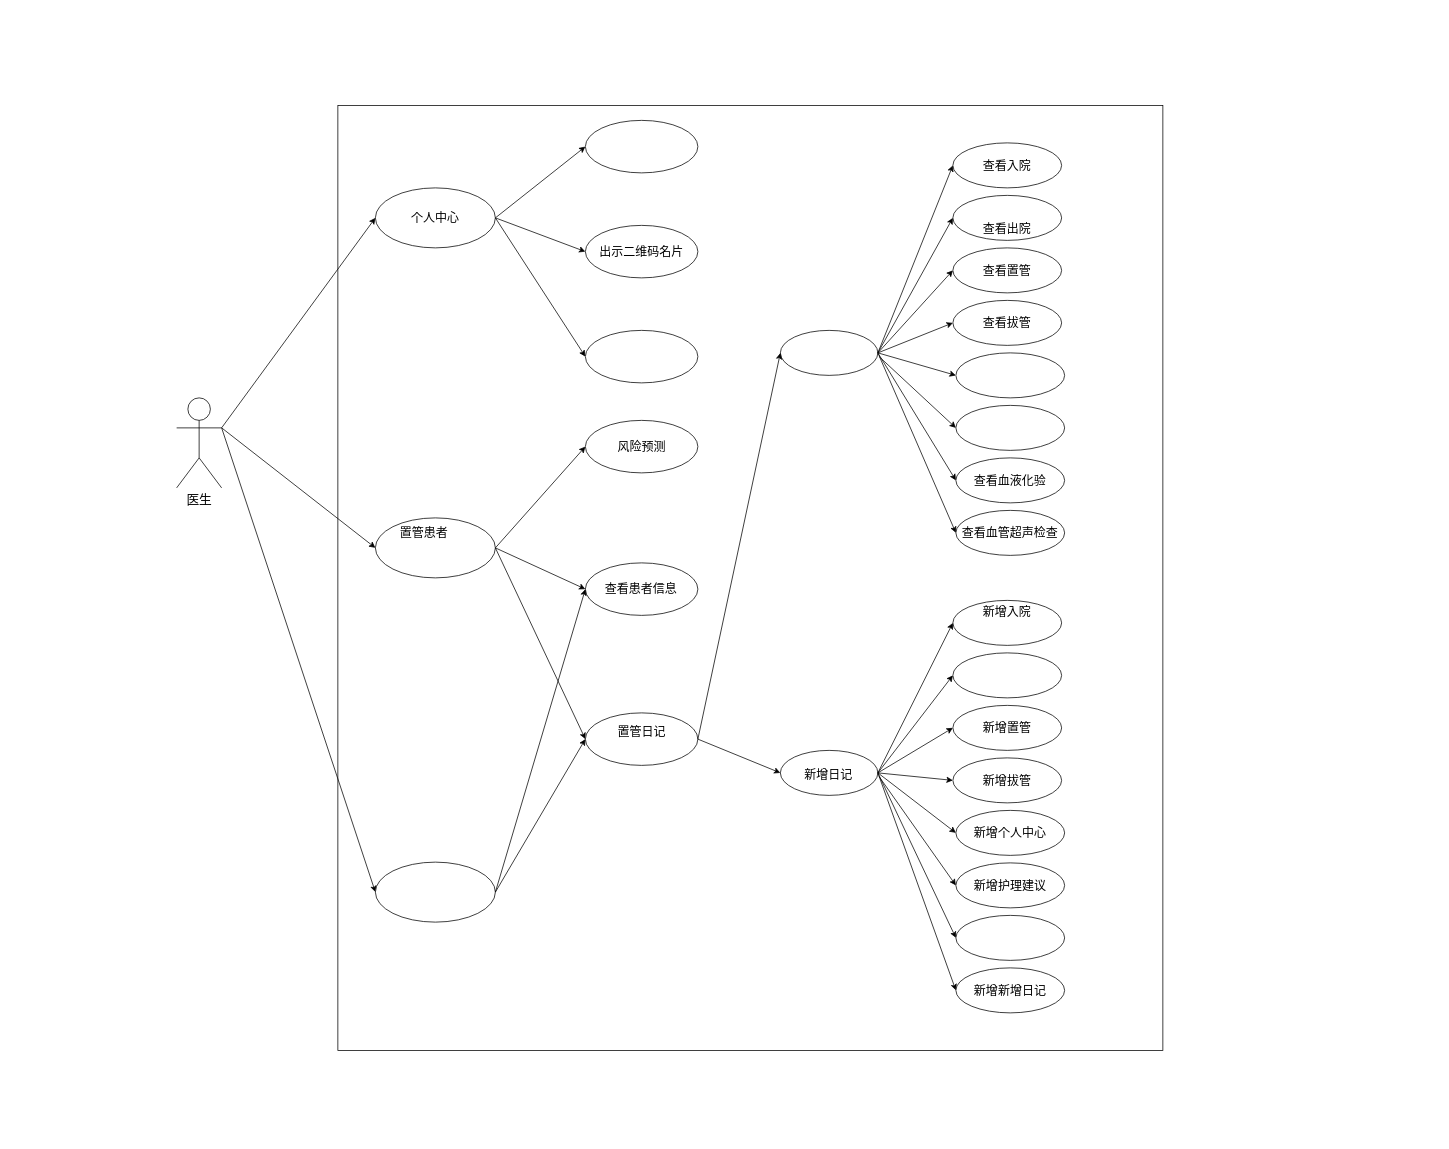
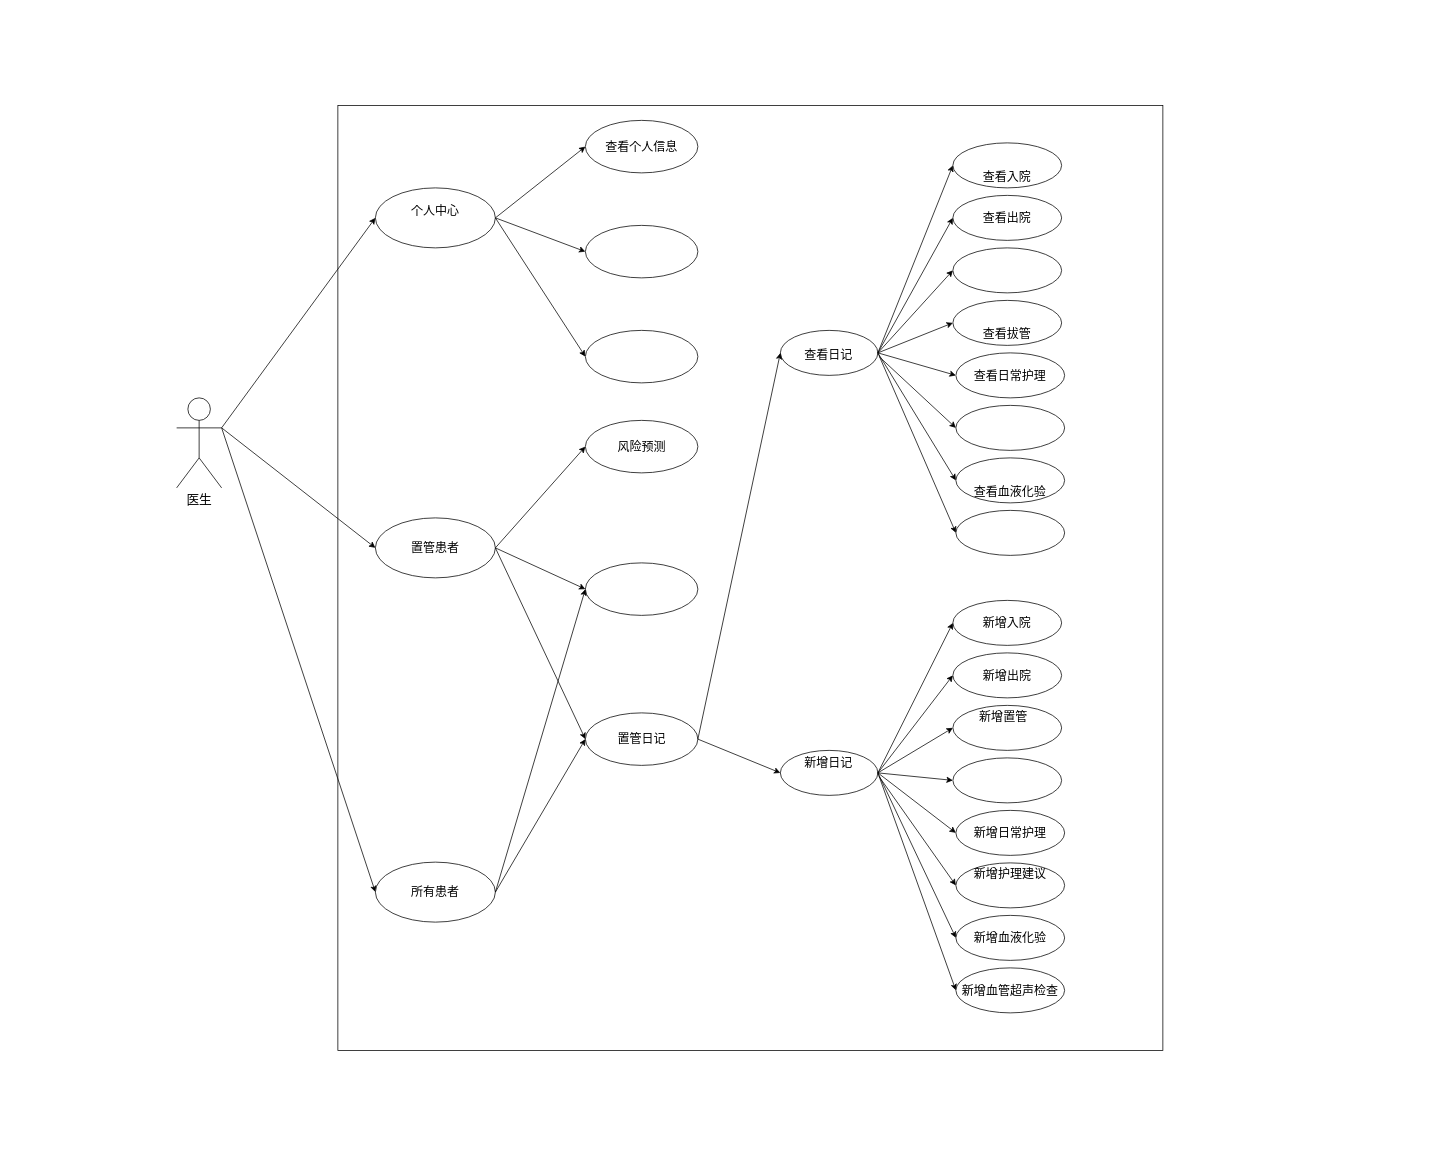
none -> (642, 147)
(1007, 165) -> (1007, 177)
(435, 218) -> (435, 210)
(1007, 229) -> (1007, 218)
(642, 252) -> none
(1007, 270) -> none
(1007, 323) -> (1007, 334)
none -> (829, 355)
none -> (1010, 375)
(1010, 480) -> (1010, 492)
(424, 533) -> (435, 548)
(1010, 533) -> none
(642, 589) -> none
(1007, 612) -> (1007, 623)
none -> (1007, 675)
(1007, 728) -> (1004, 717)
(642, 732) -> (642, 739)
(829, 775) -> (829, 763)
(1007, 780) -> none
(1010, 833) -> (1010, 833)
(1010, 885) -> (1010, 874)
none -> (435, 892)
none -> (1010, 938)
(1010, 990) -> (1010, 990)
